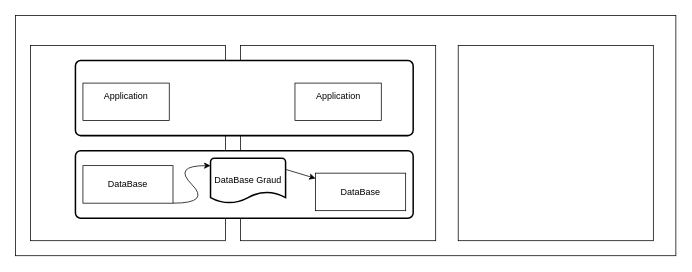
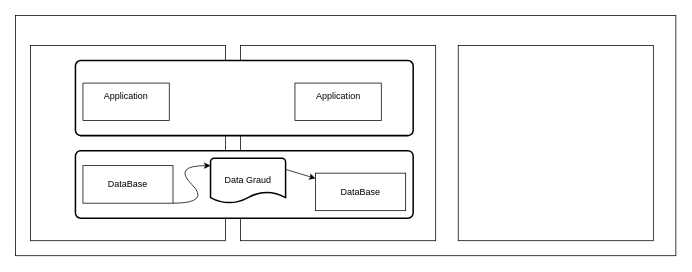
(248, 180) -> (248, 180)
